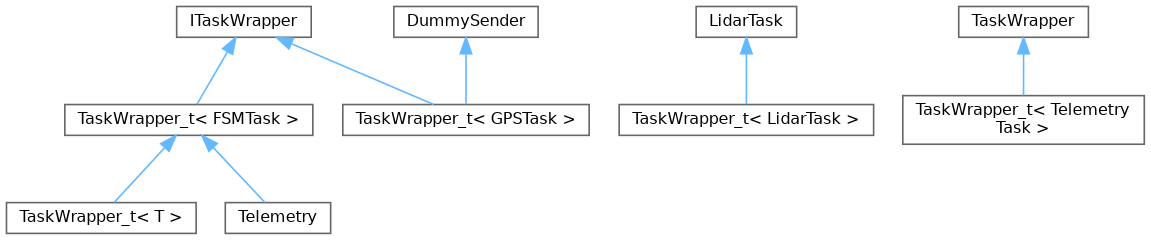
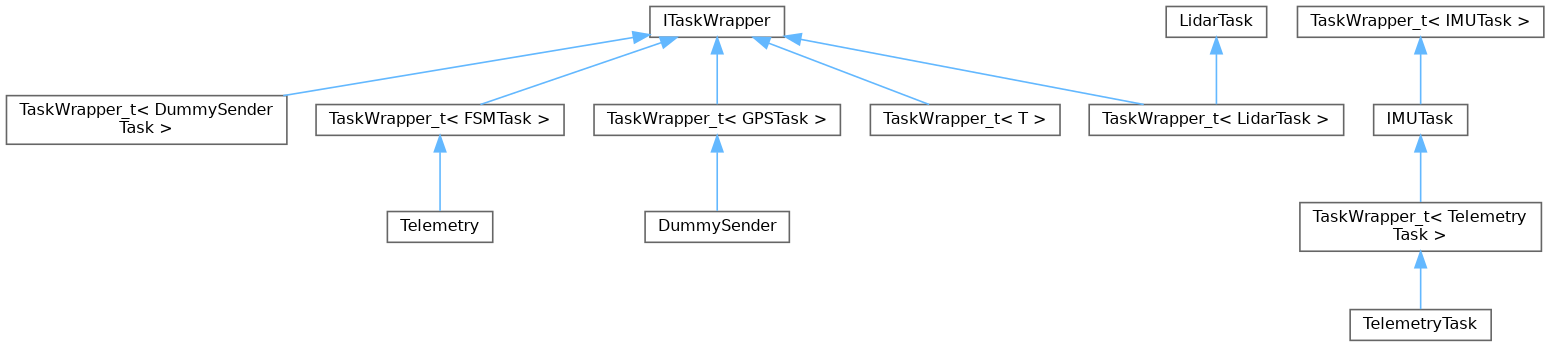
(1024, 22) -> (1421, 120)
none -> (1421, 22)
none -> (972, 72)
(466, 79) -> (717, 182)
none -> (147, 120)
(139, 175) -> (849, 74)
none -> (1421, 325)
